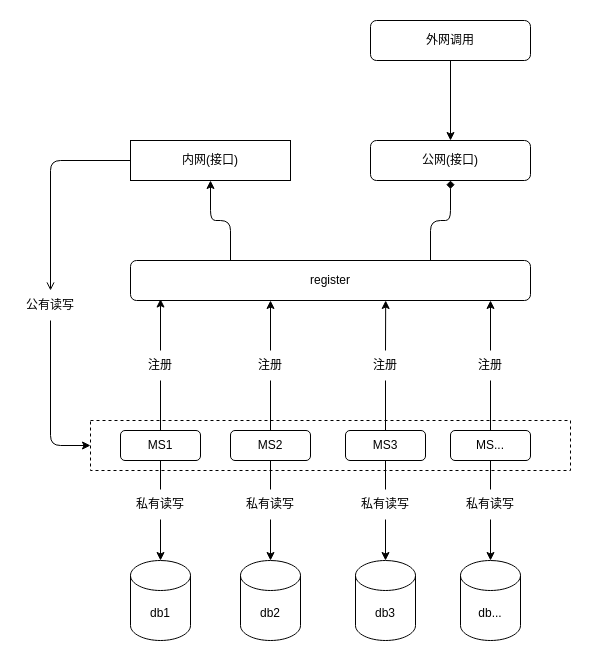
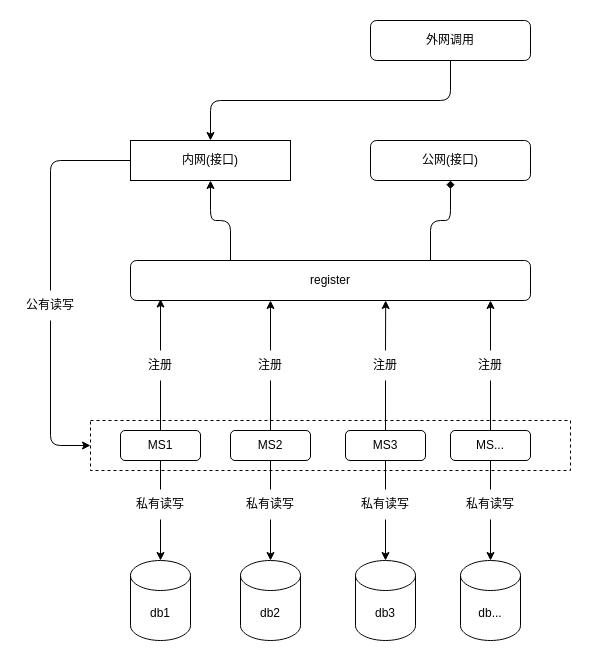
(451, 113) -> (319, 101)
(51, 285) -> (51, 286)
